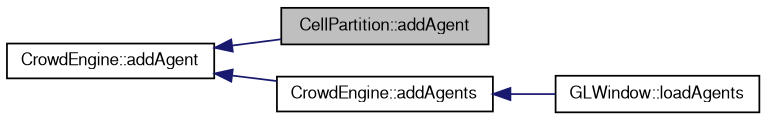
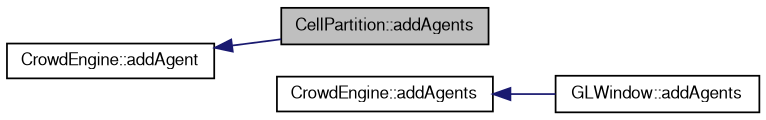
(385, 26) -> (385, 26)
(255, 78) -> none
(657, 94) -> (657, 94)
